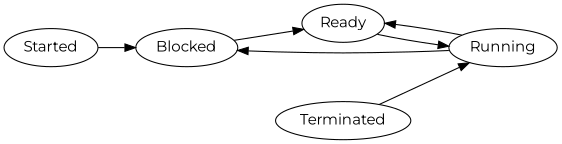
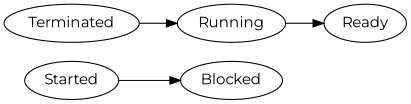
(264, 36) -> none
(408, 40) -> none
(349, 53) -> none
